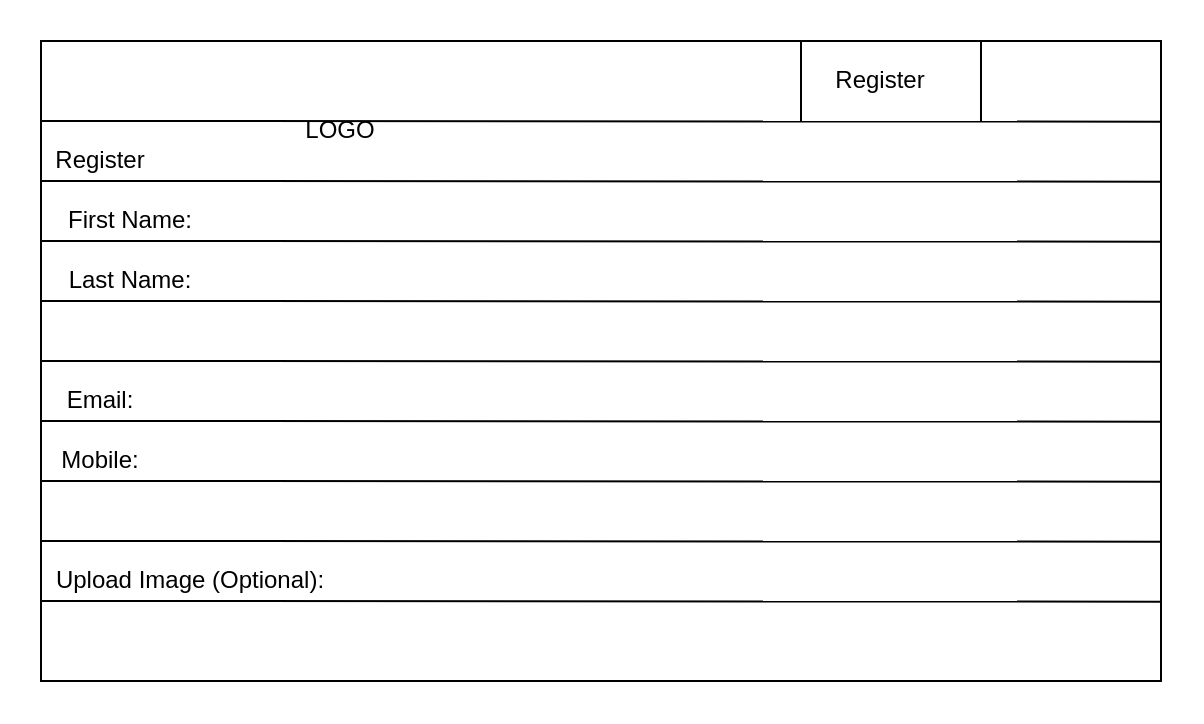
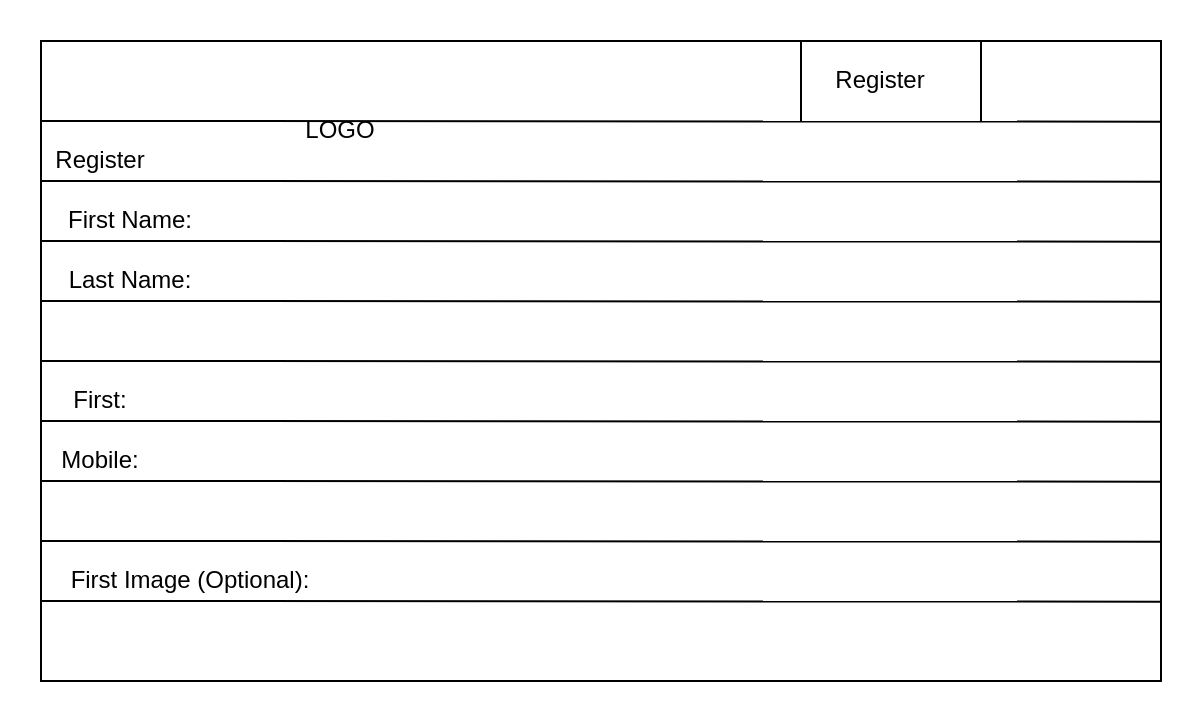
(101, 401) -> (101, 401)
(191, 581) -> (191, 581)
